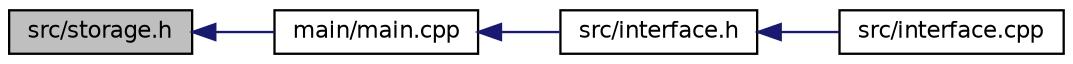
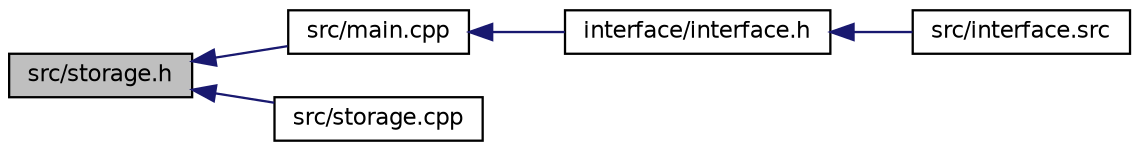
(376, 32) -> (379, 32)
(659, 32) -> (698, 32)
(952, 32) -> (1021, 32)
none -> (379, 119)
